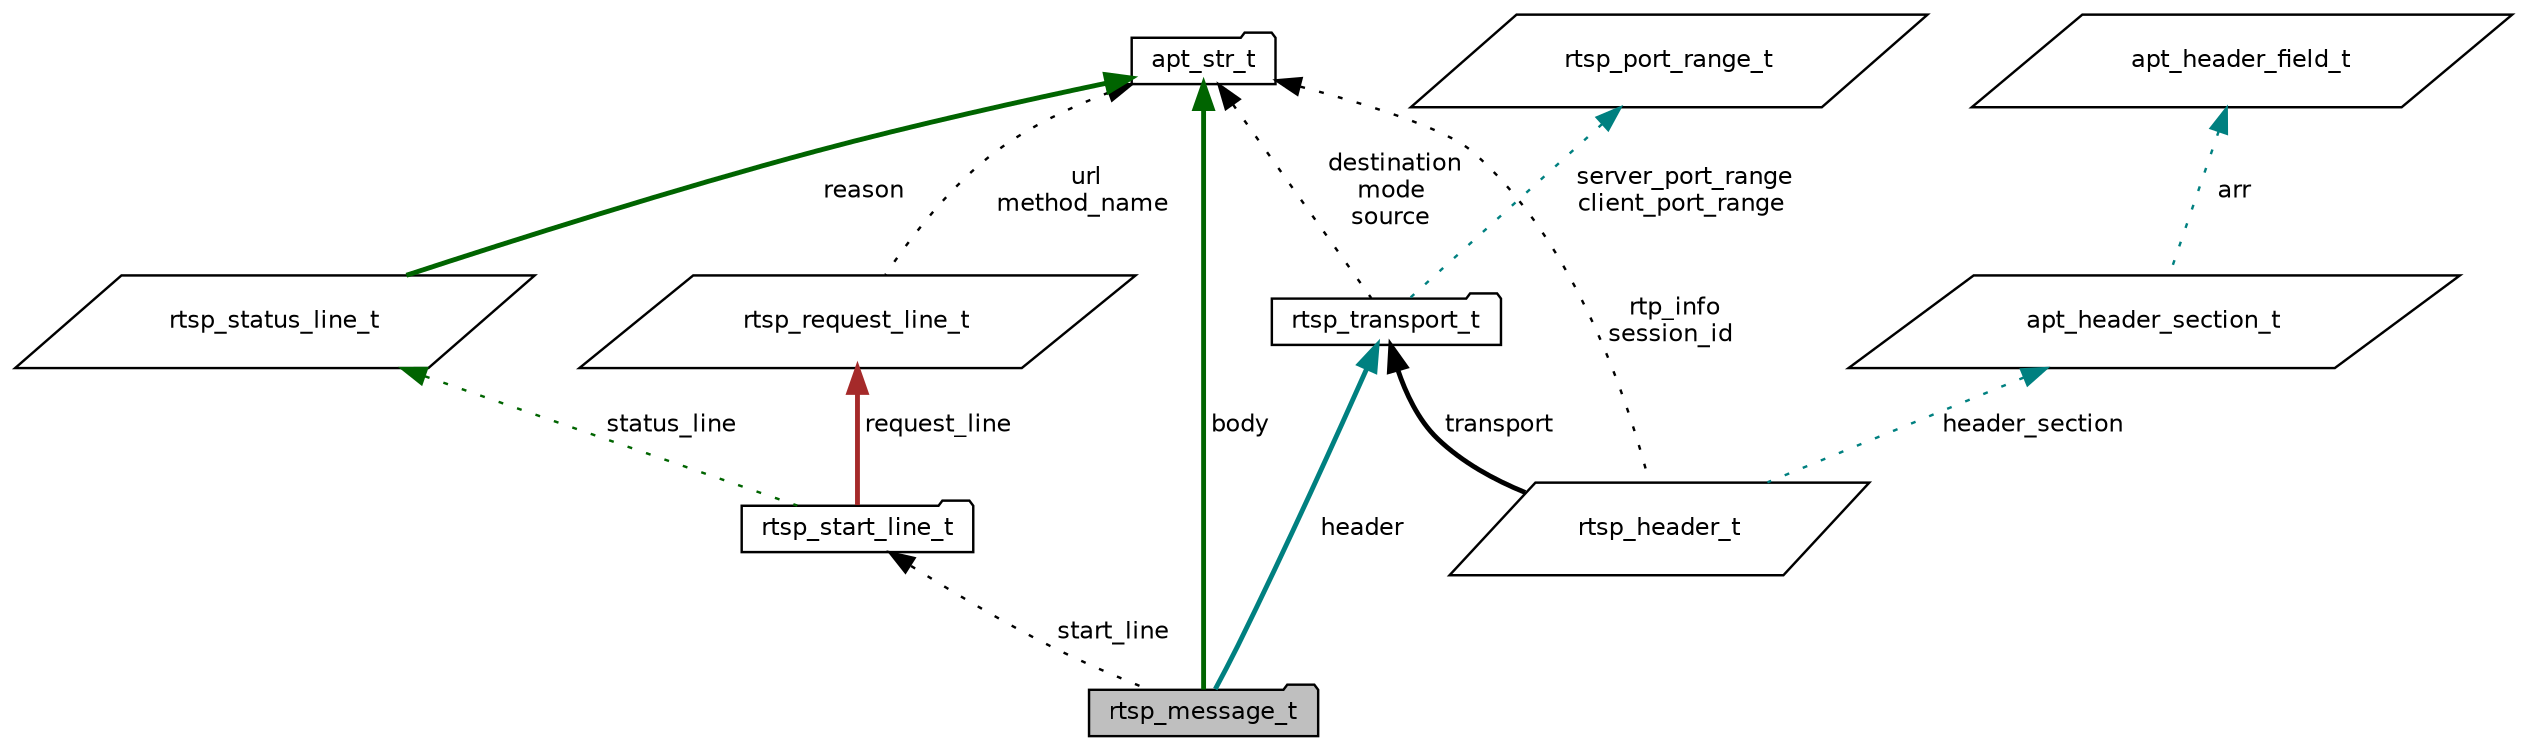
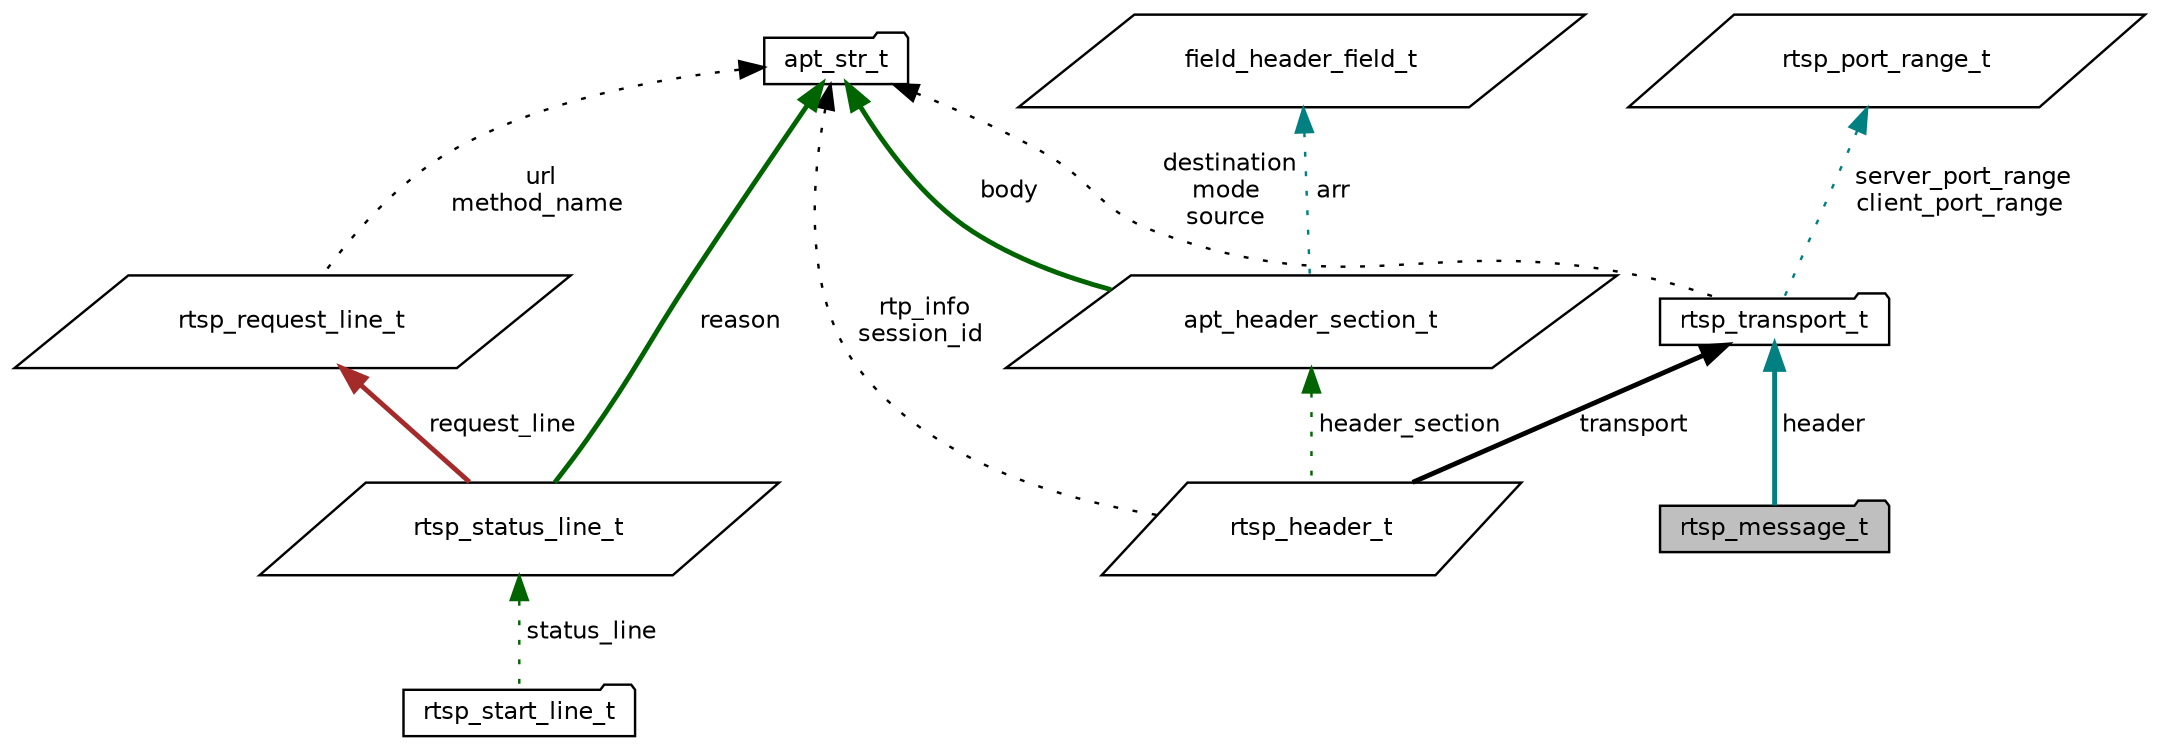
(2242, 61) -> (1302, 61)
(1204, 399) -> (965, 226)
(1896, 430) -> (1311, 437)
(857, 449) -> (415, 433)
(1027, 634) -> none
